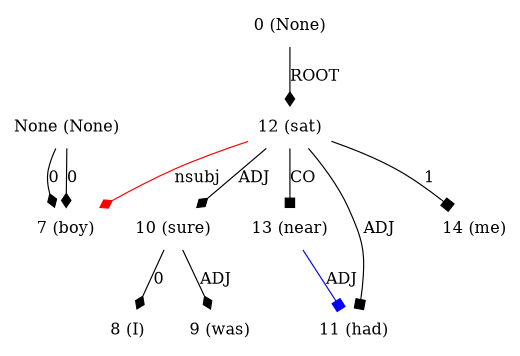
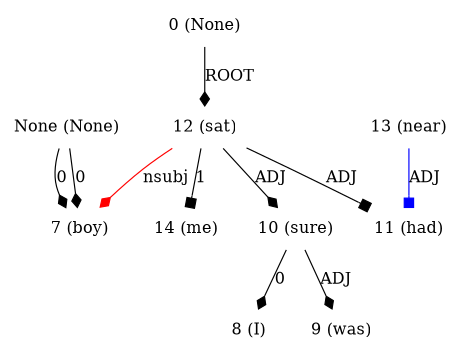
(290, 172) -> none
